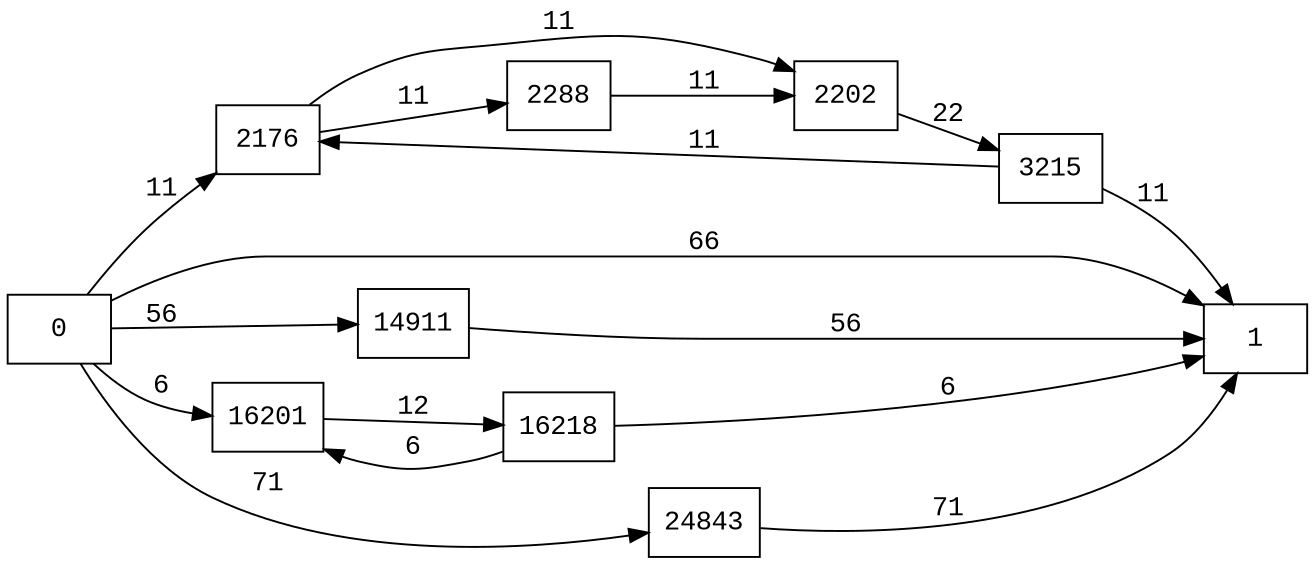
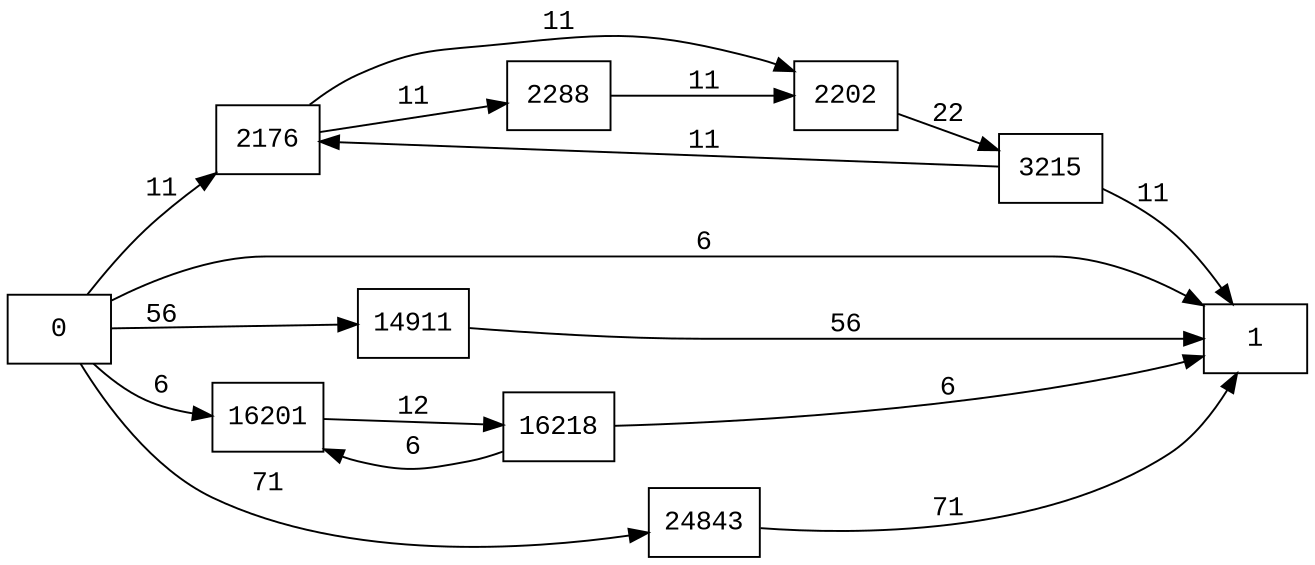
(704, 242) -> (704, 242)
